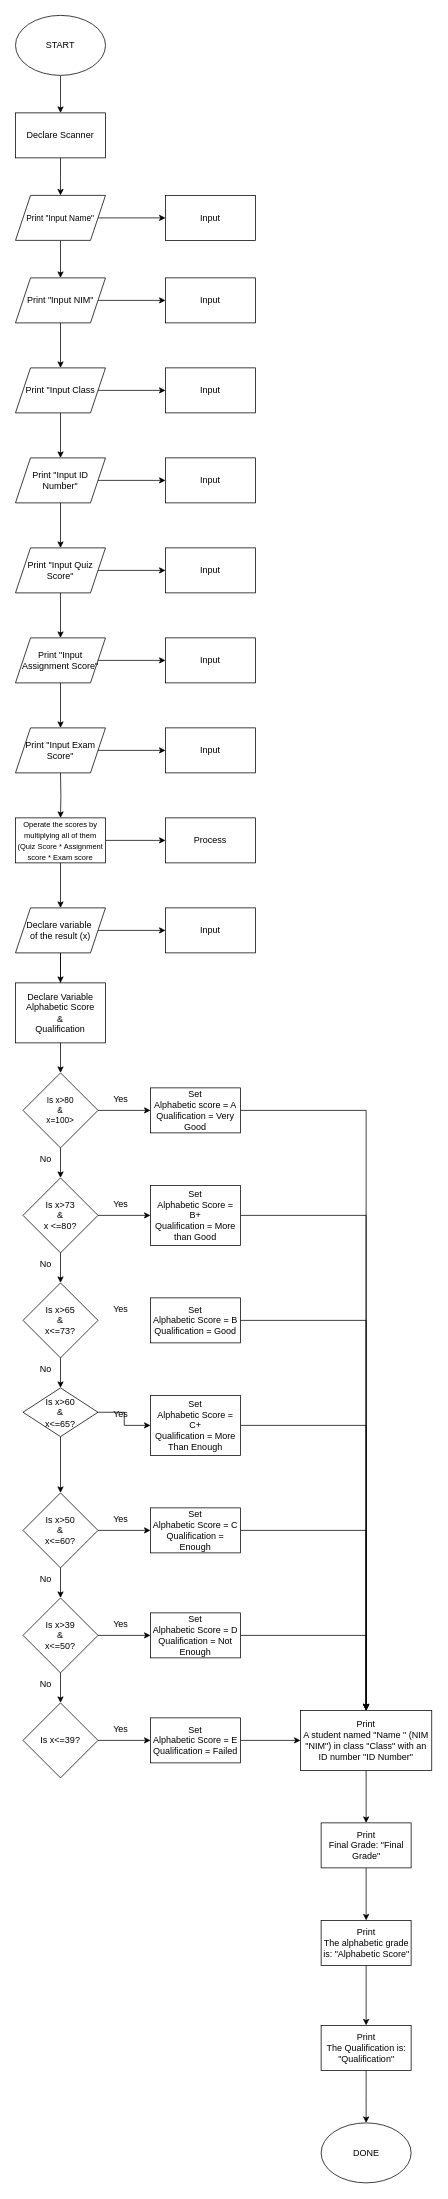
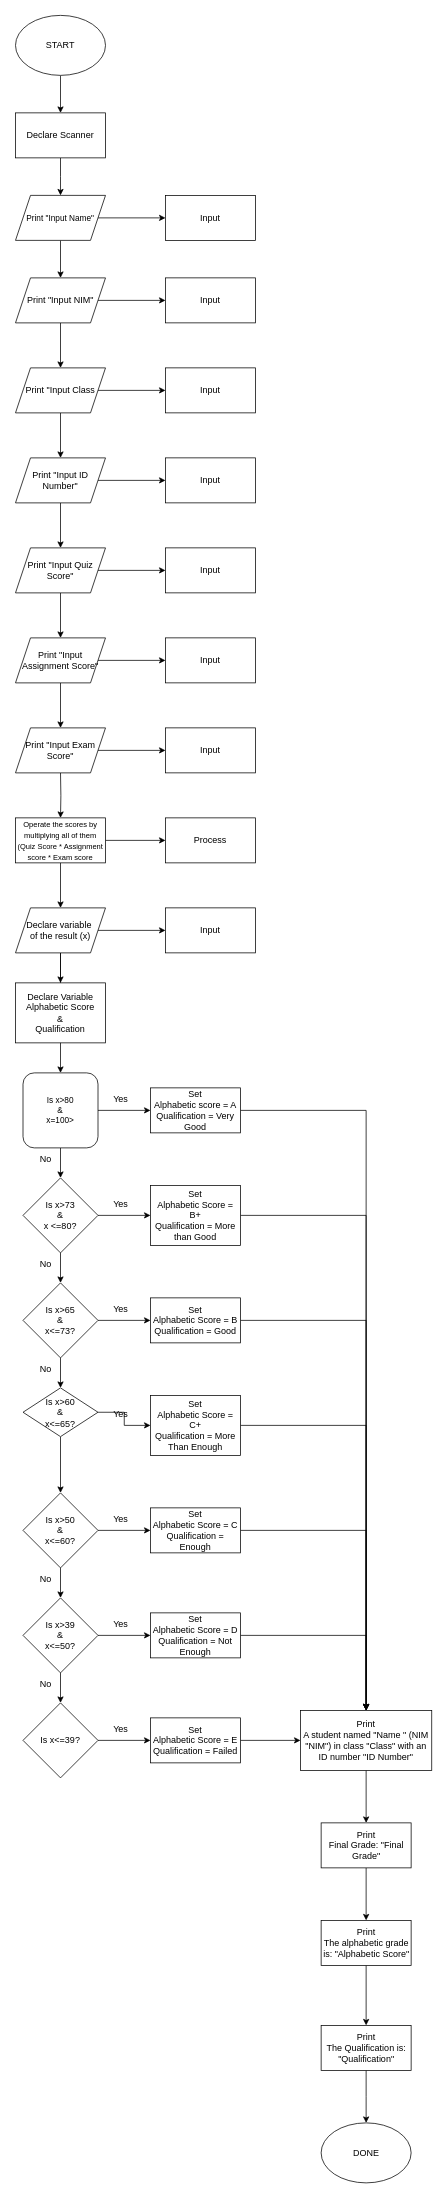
(60, 1110) -> (60, 1110)
none -> (121, 1320)
